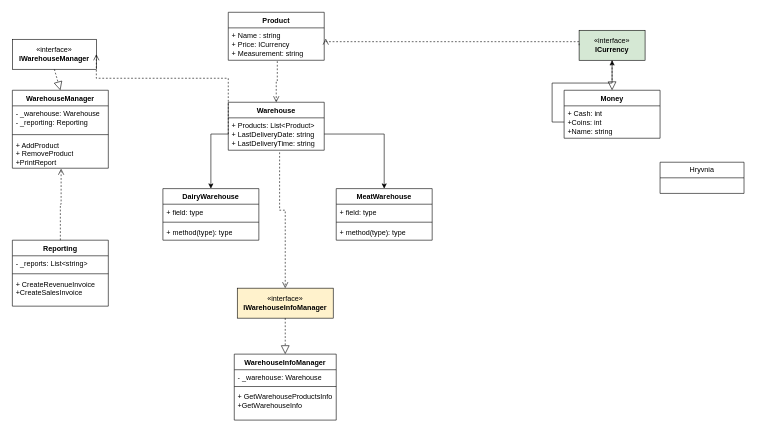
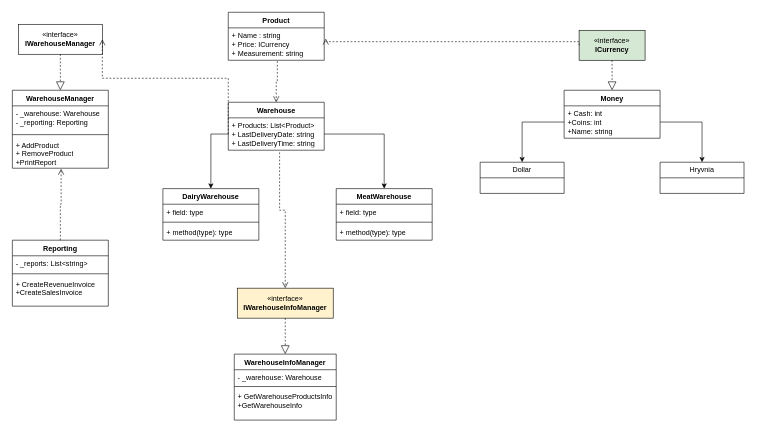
(54, 54) -> (60, 39)
(564, 83) -> (701, 122)
none -> (522, 122)
none -> (522, 178)
